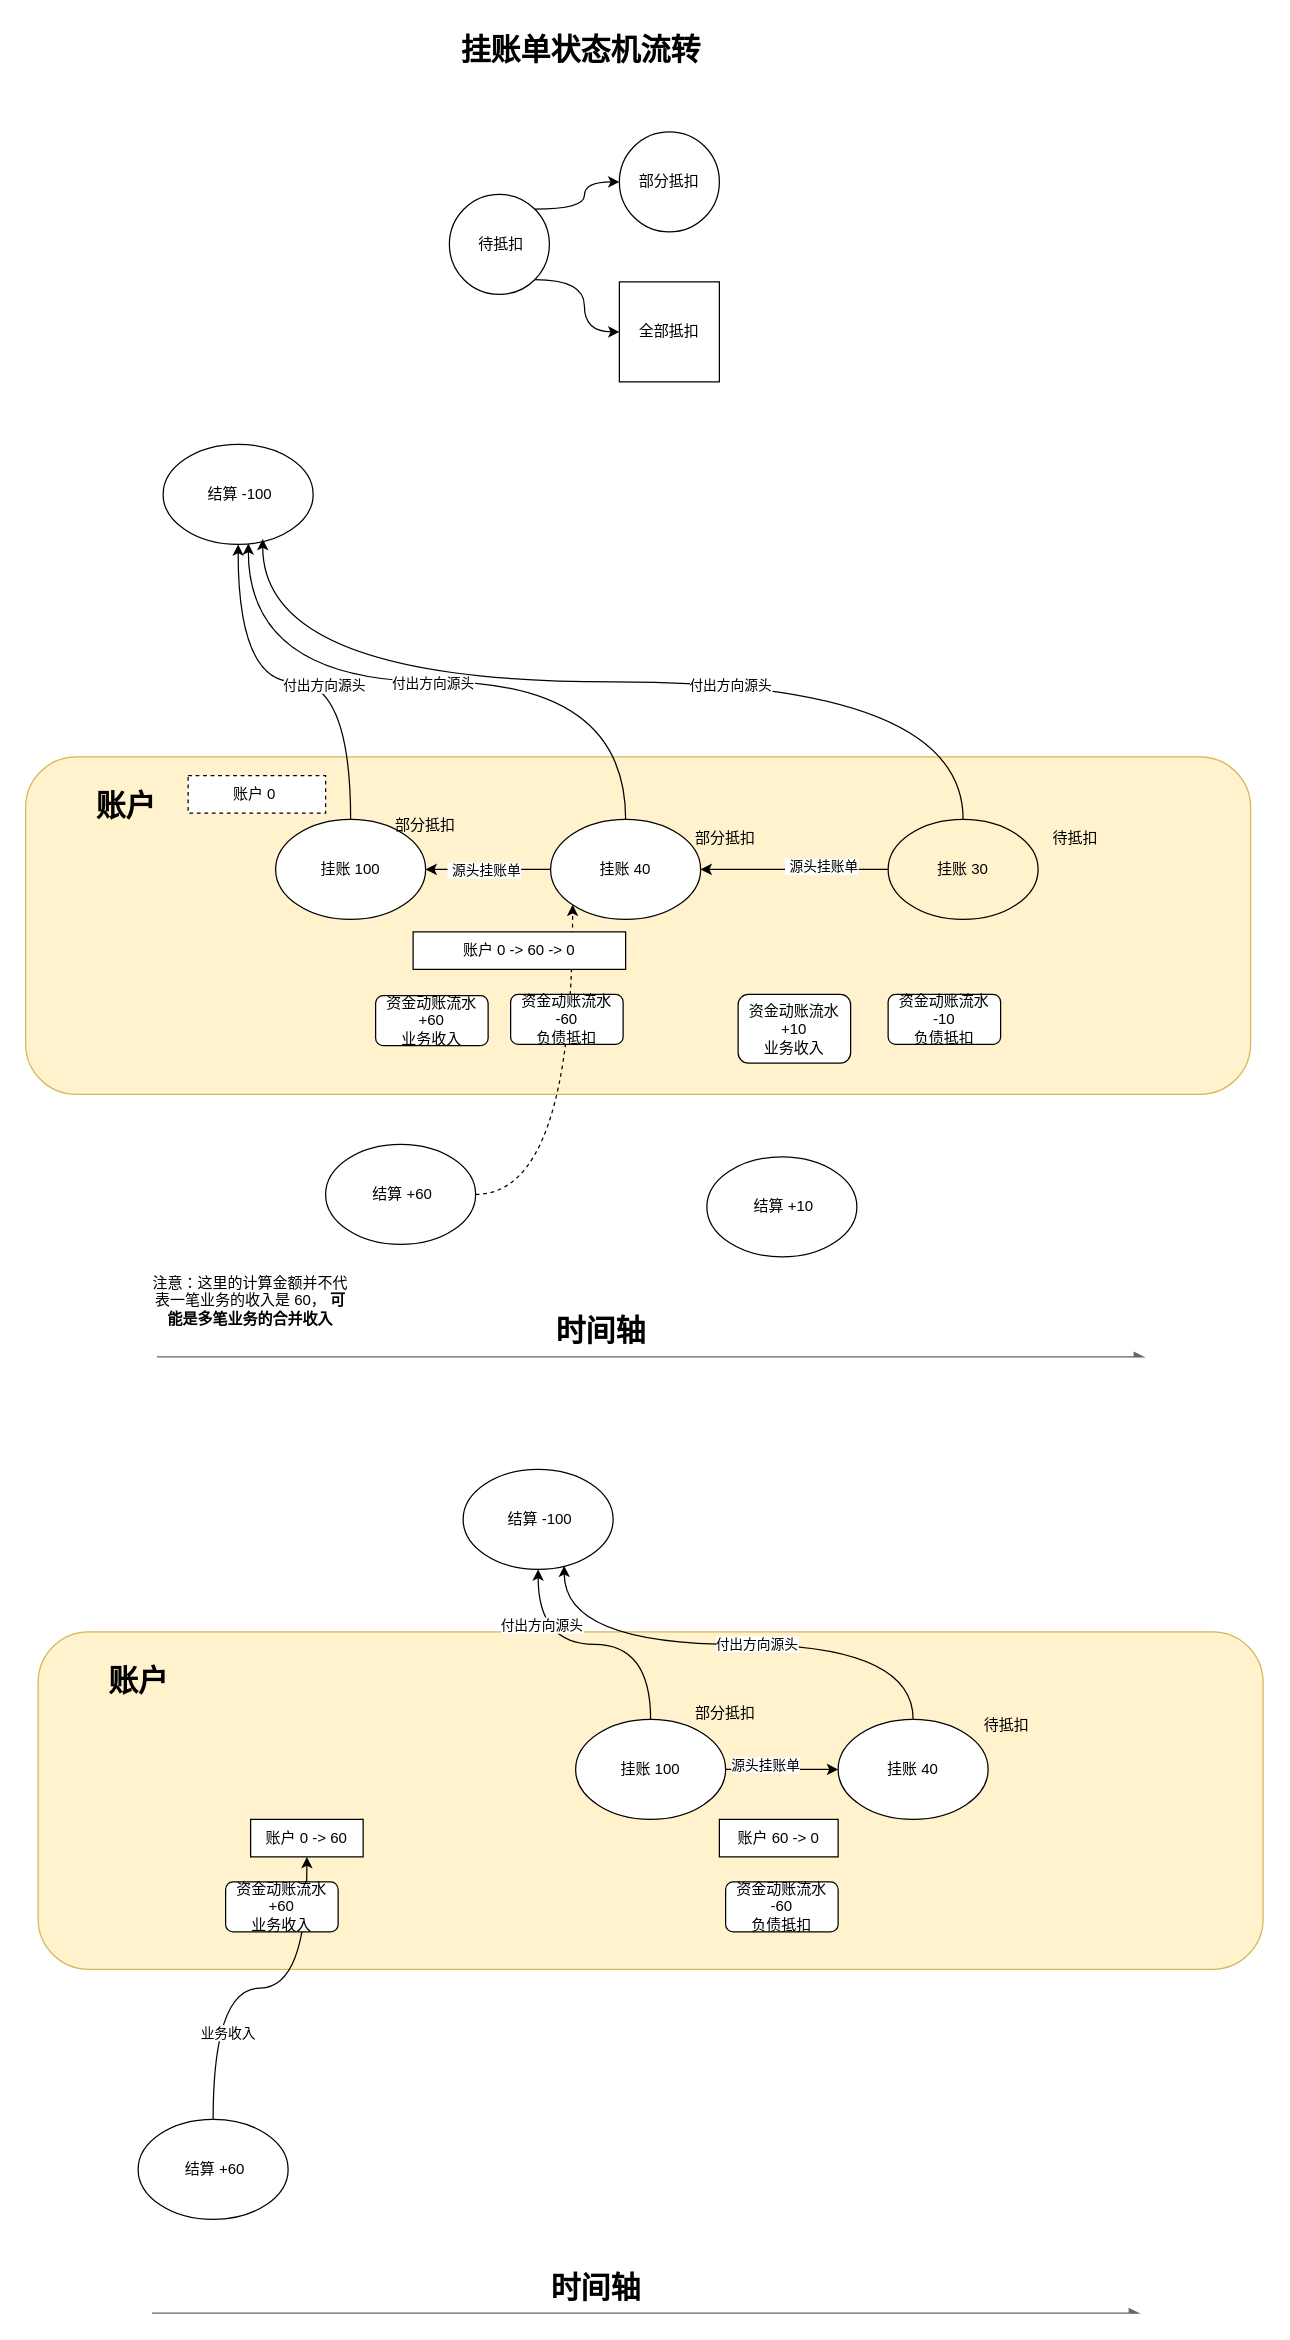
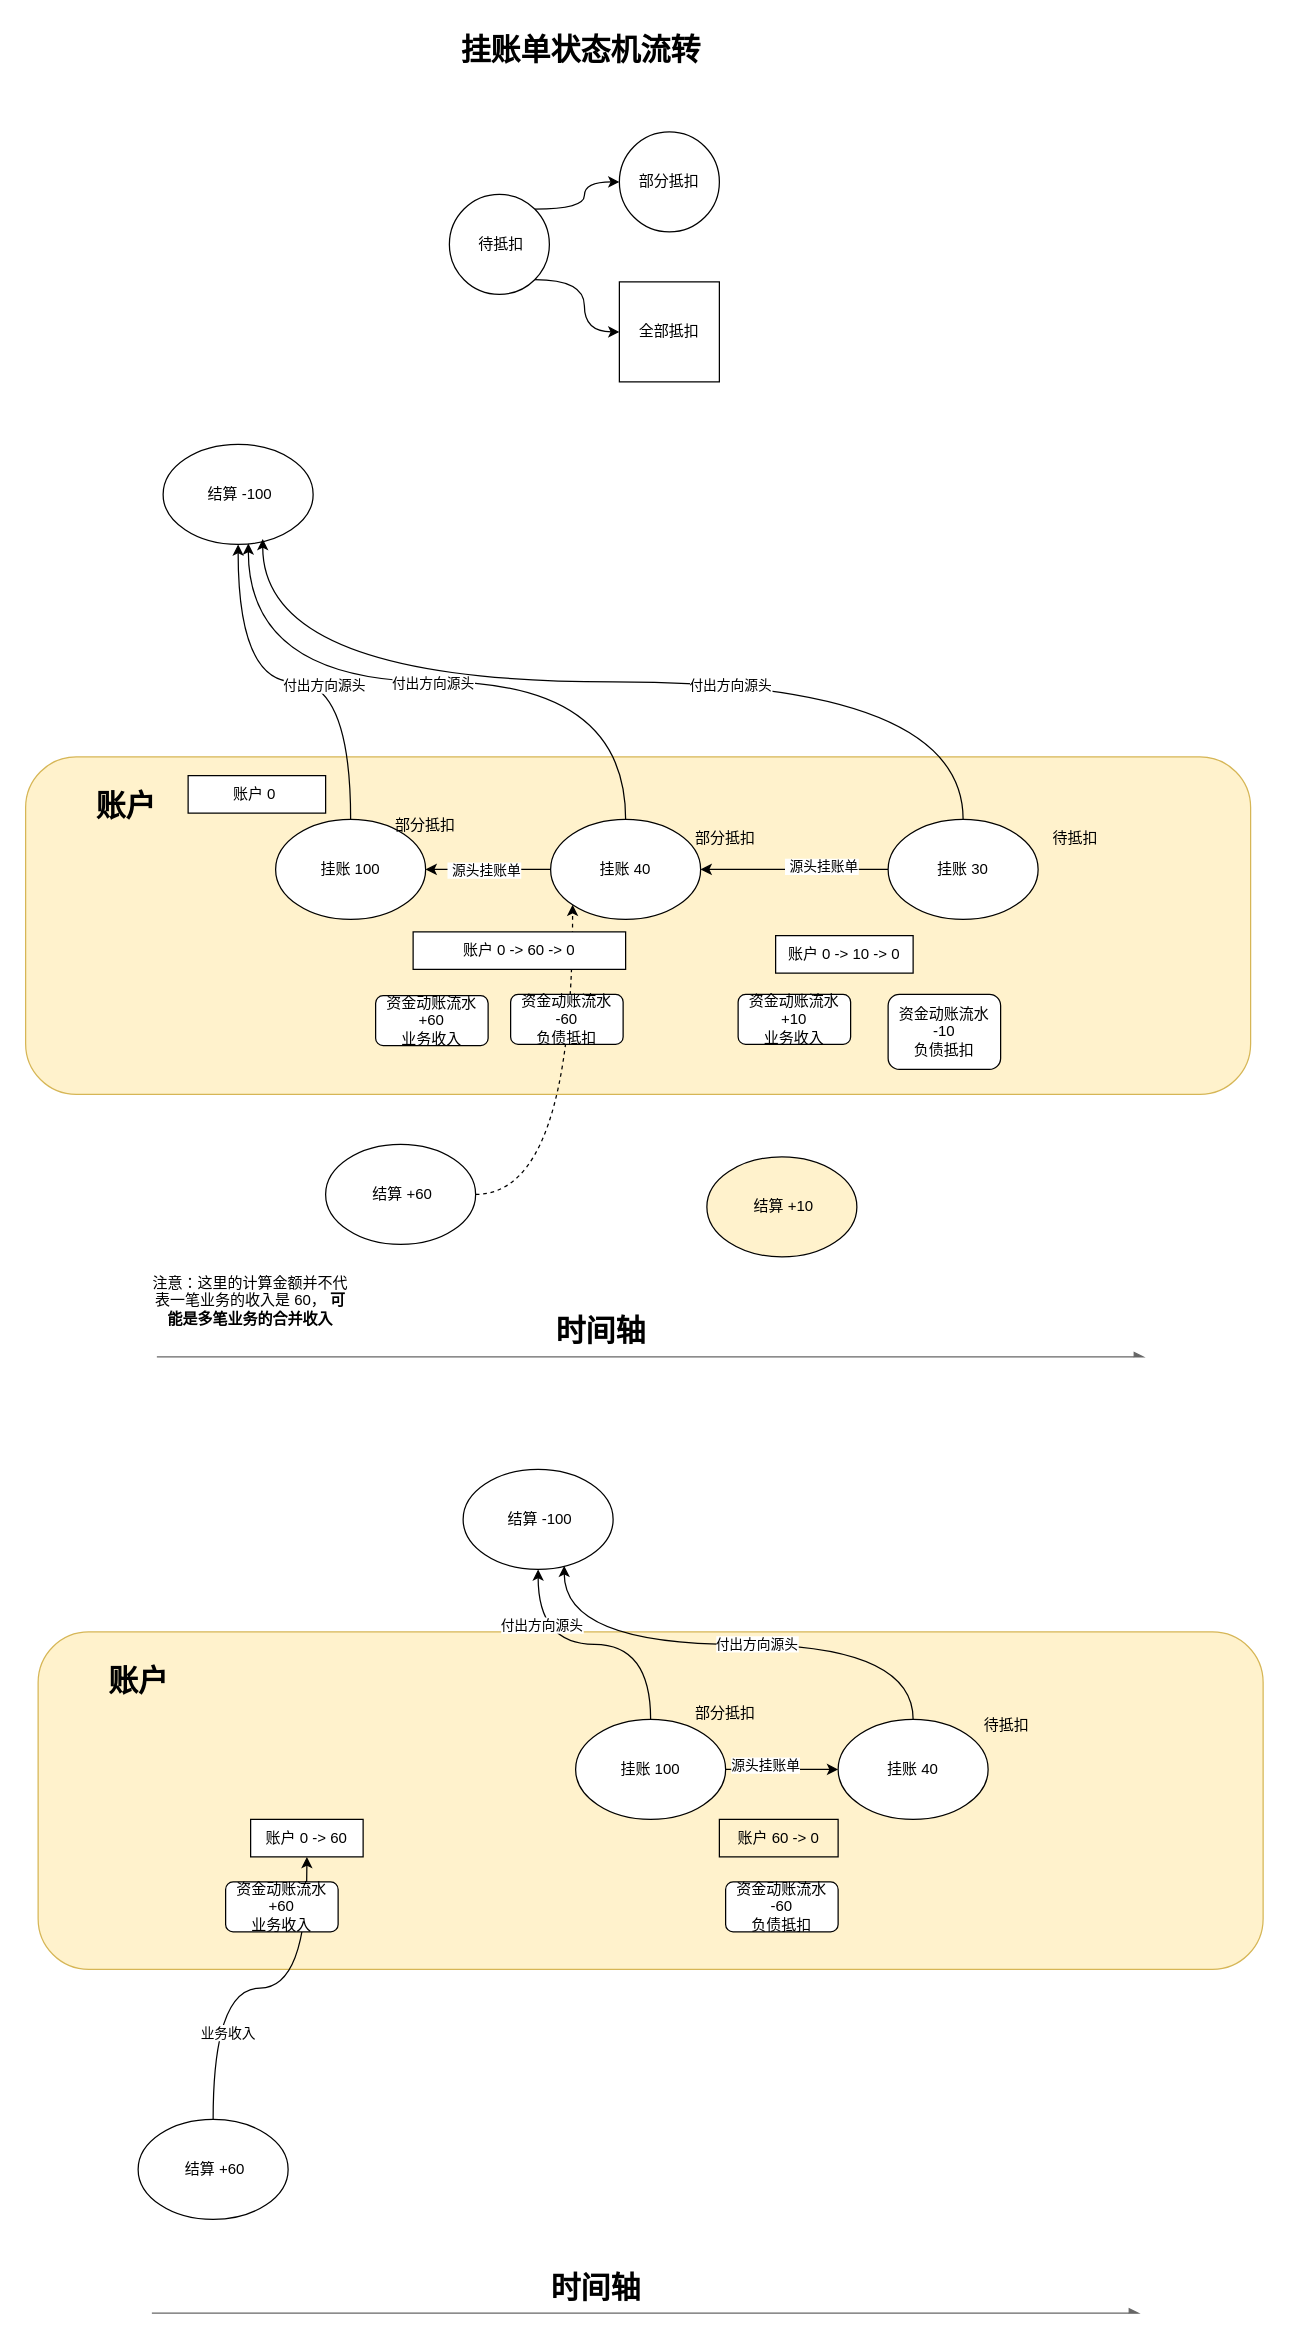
(257, 794) -> (257, 794)
(963, 869) -> (963, 869)
none -> (844, 954)
(944, 1019) -> (944, 1032)
(794, 1029) -> (794, 1019)
(782, 1207) -> (782, 1207)
(779, 1838) -> (779, 1838)
